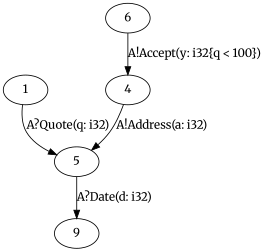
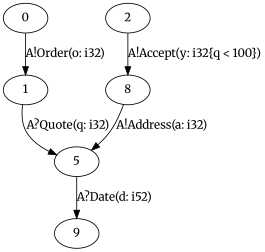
none -> (26, 18)
(128, 18) -> (128, 18)
(128, 90) -> (128, 90)
(114, 198) -> (114, 198)
